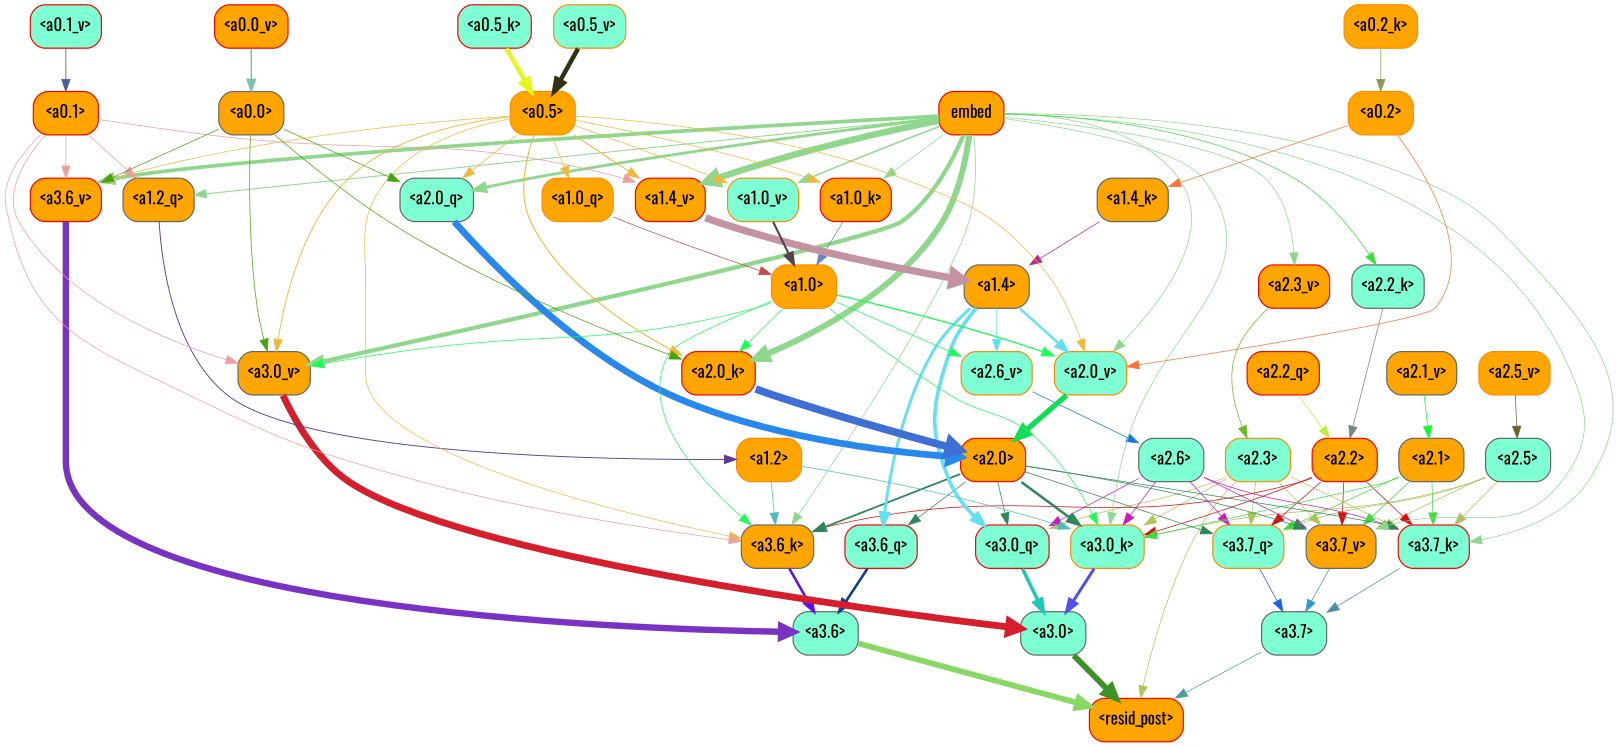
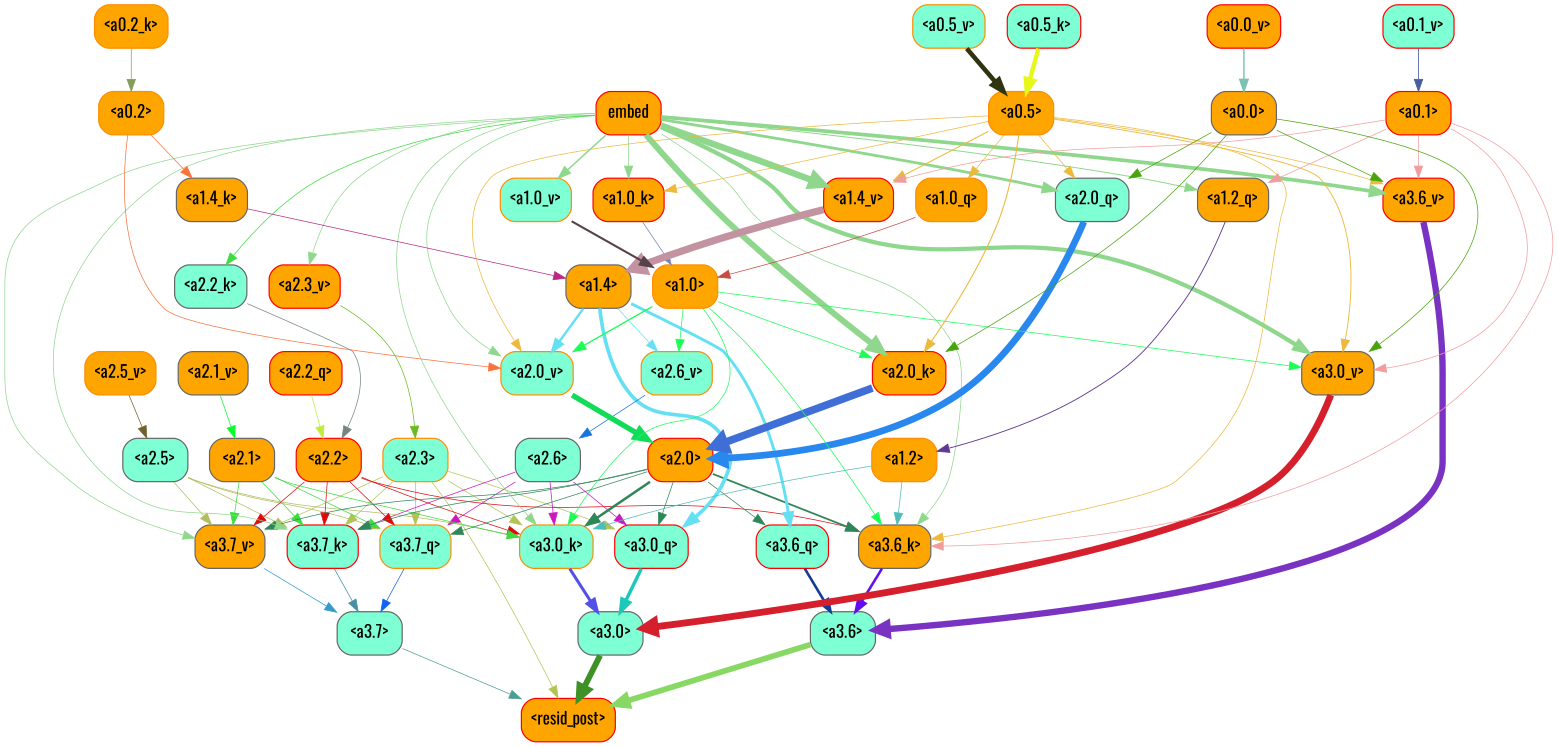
(622, 142) -> none
(1250, 500) -> none
